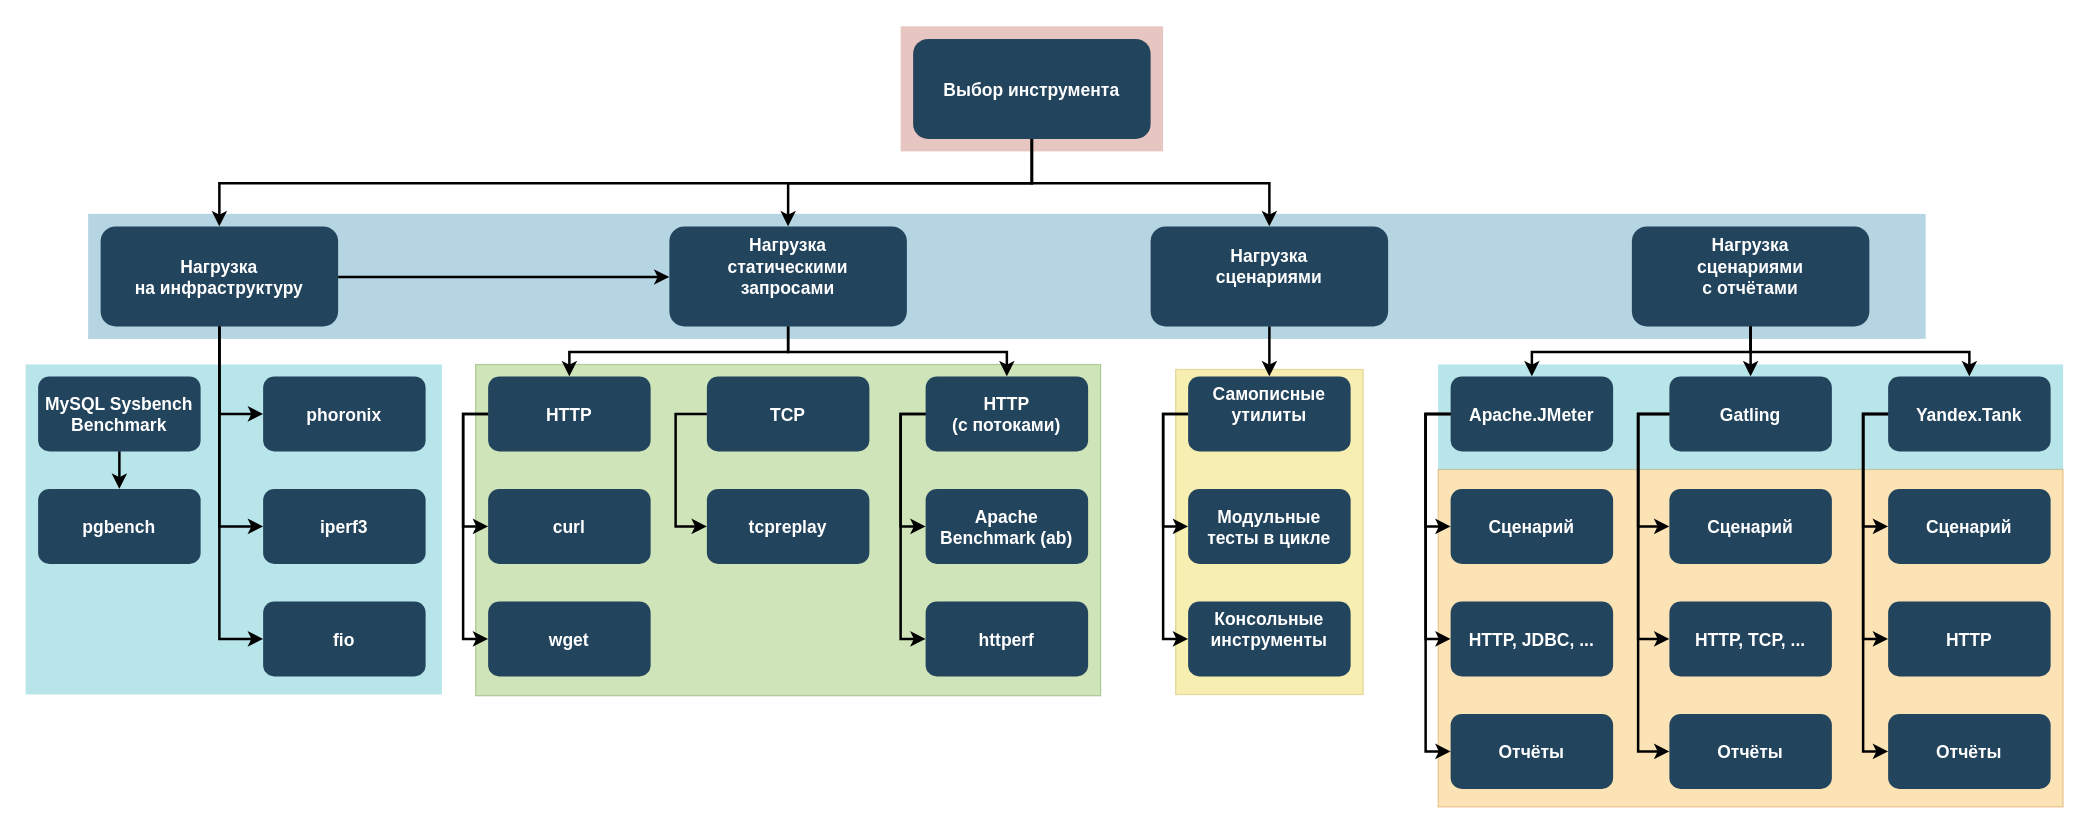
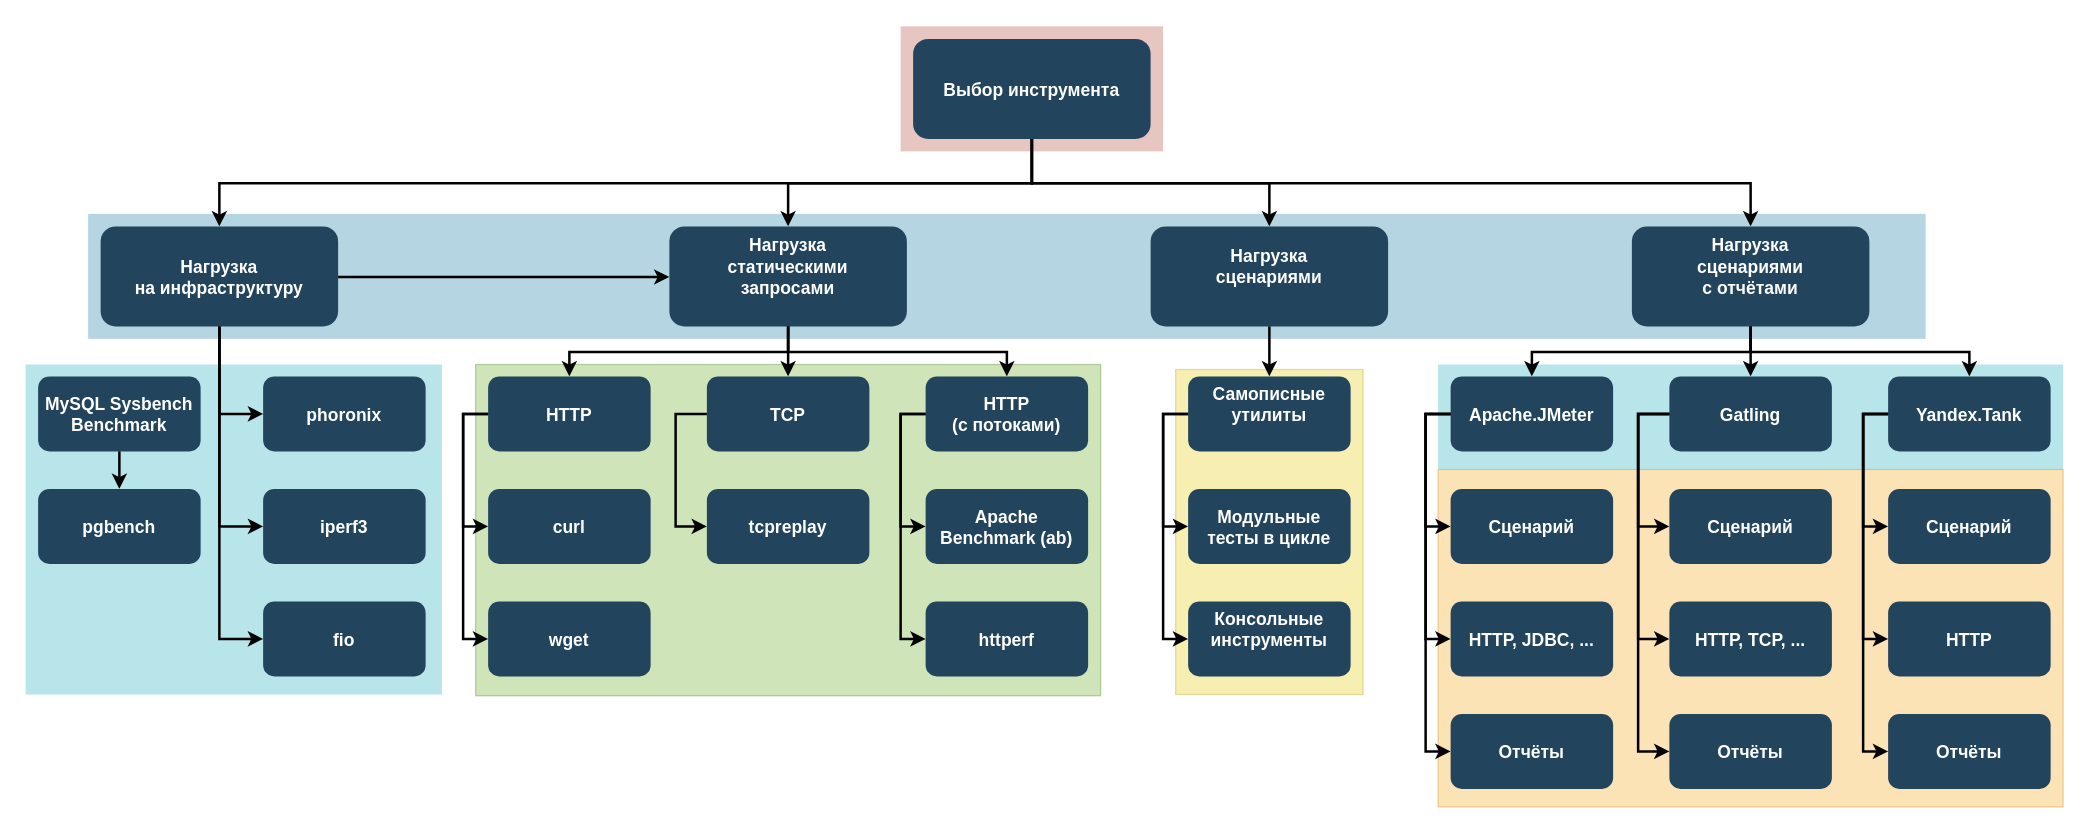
none -> (1527, 183)
none -> (788, 360)
